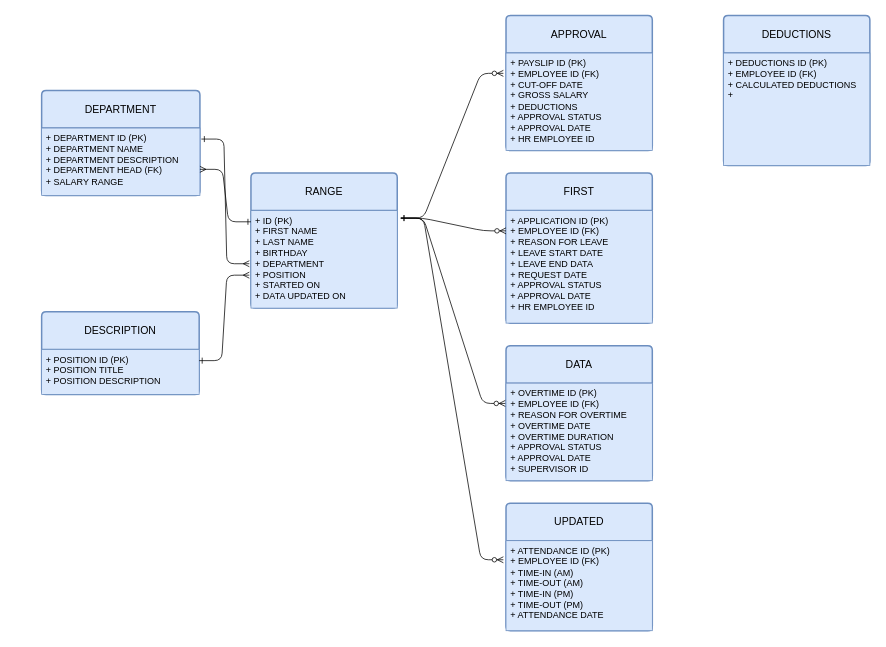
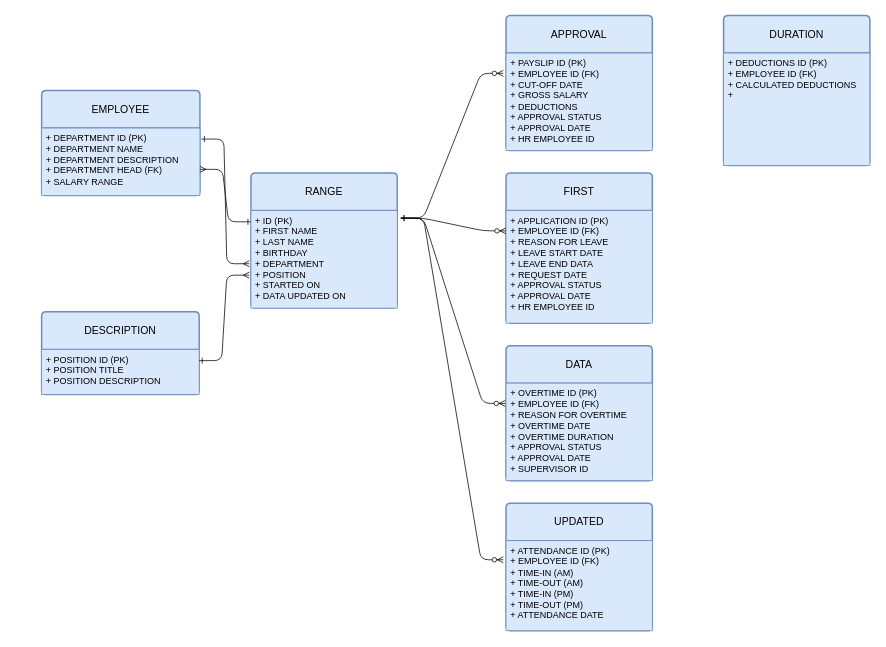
(797, 34) -> (797, 34)
(121, 109) -> (121, 109)
